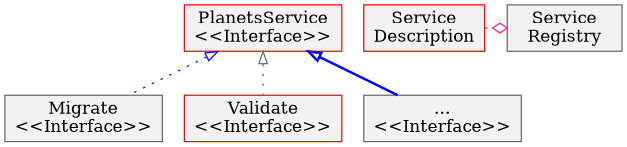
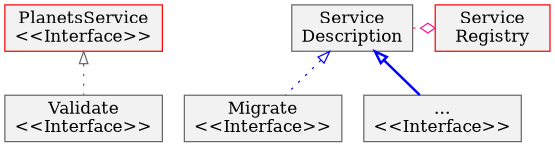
(424, 28) -> (352, 28)
(565, 28) -> (493, 28)
(168, 76) -> (303, 78)
(359, 76) -> (402, 78)
(263, 118) -> (84, 118)
